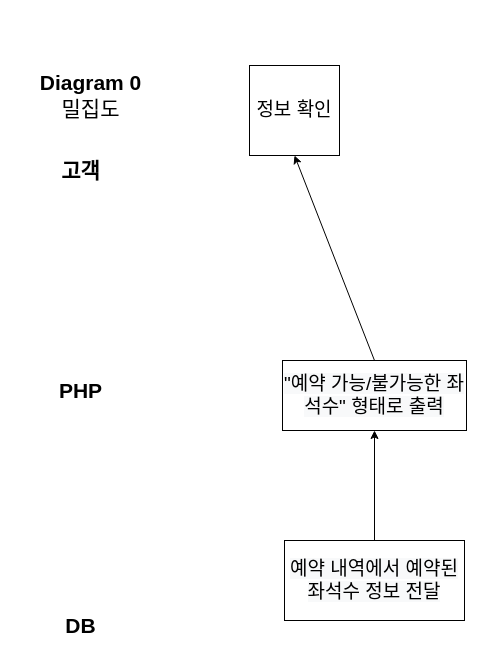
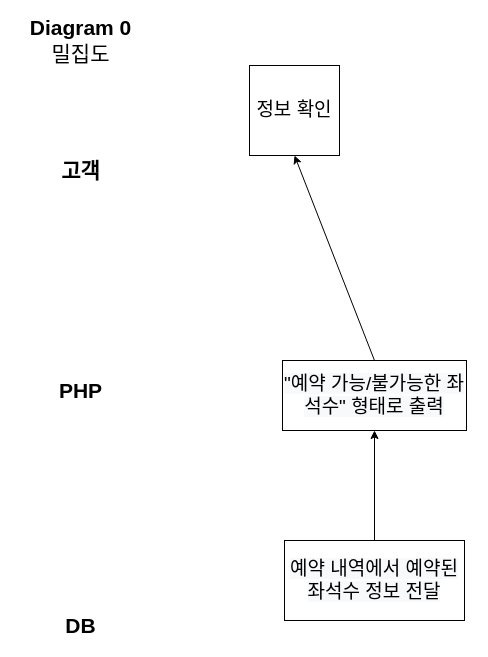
(91, 96) -> (81, 41)
